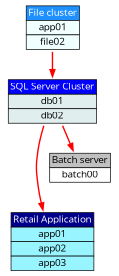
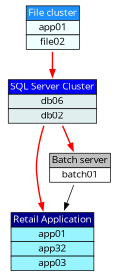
(52, 101) -> (52, 101)
(80, 175) -> (80, 175)
none -> (70, 194)
(52, 248) -> (52, 248)
